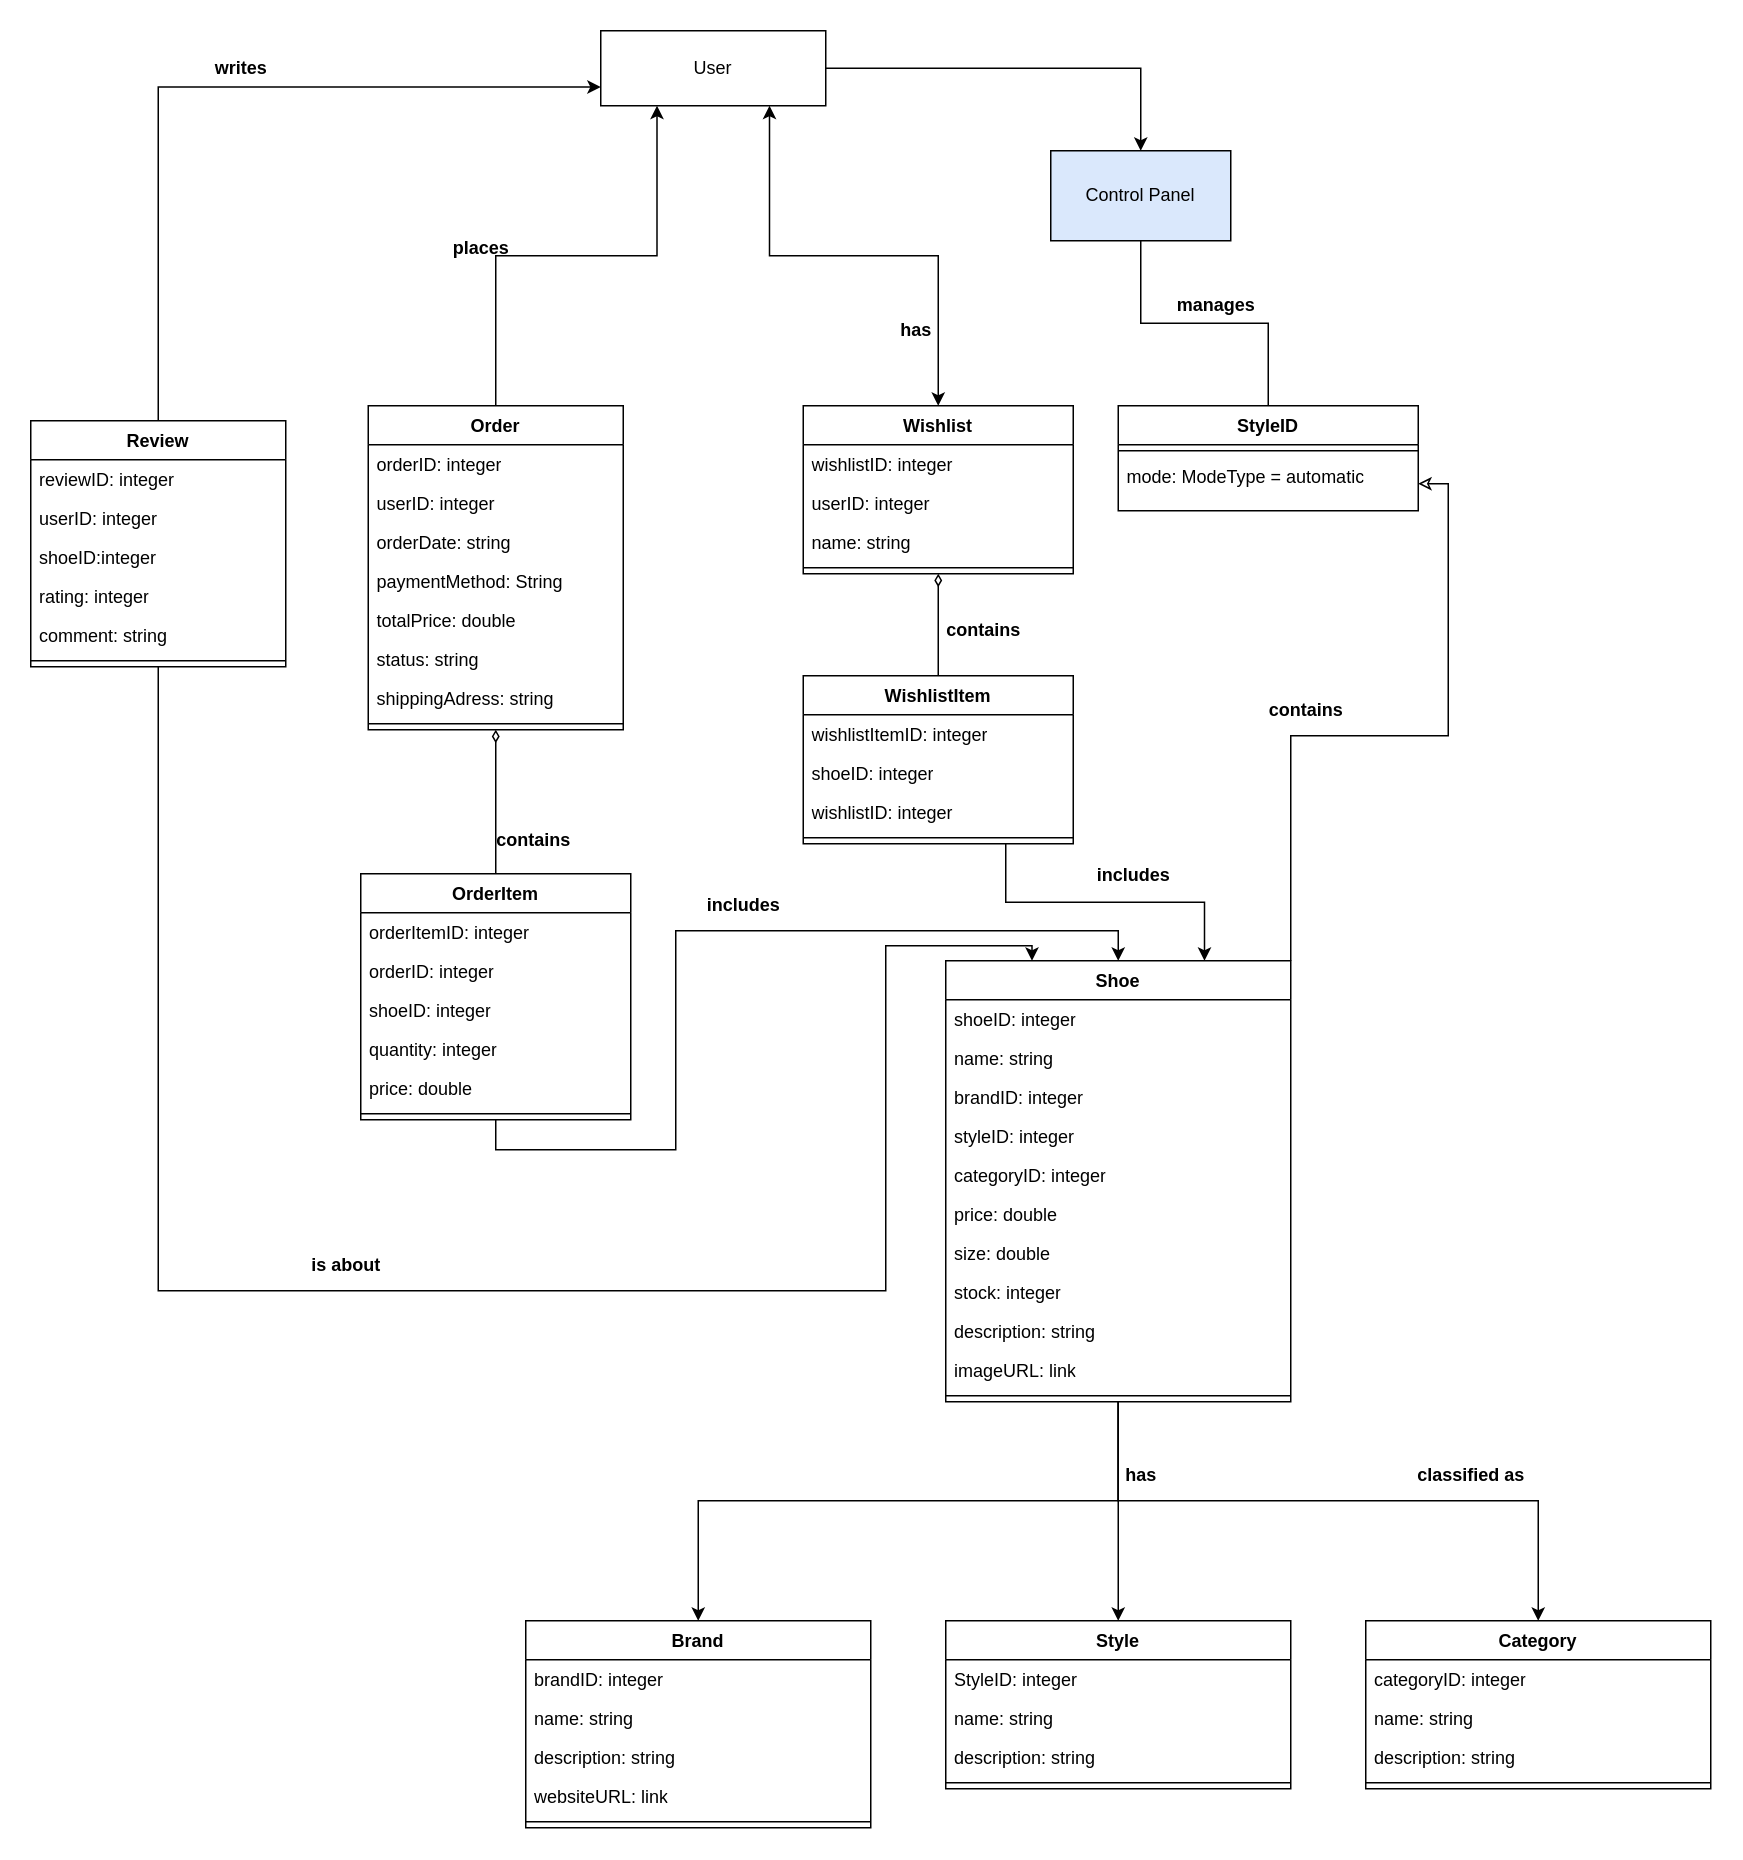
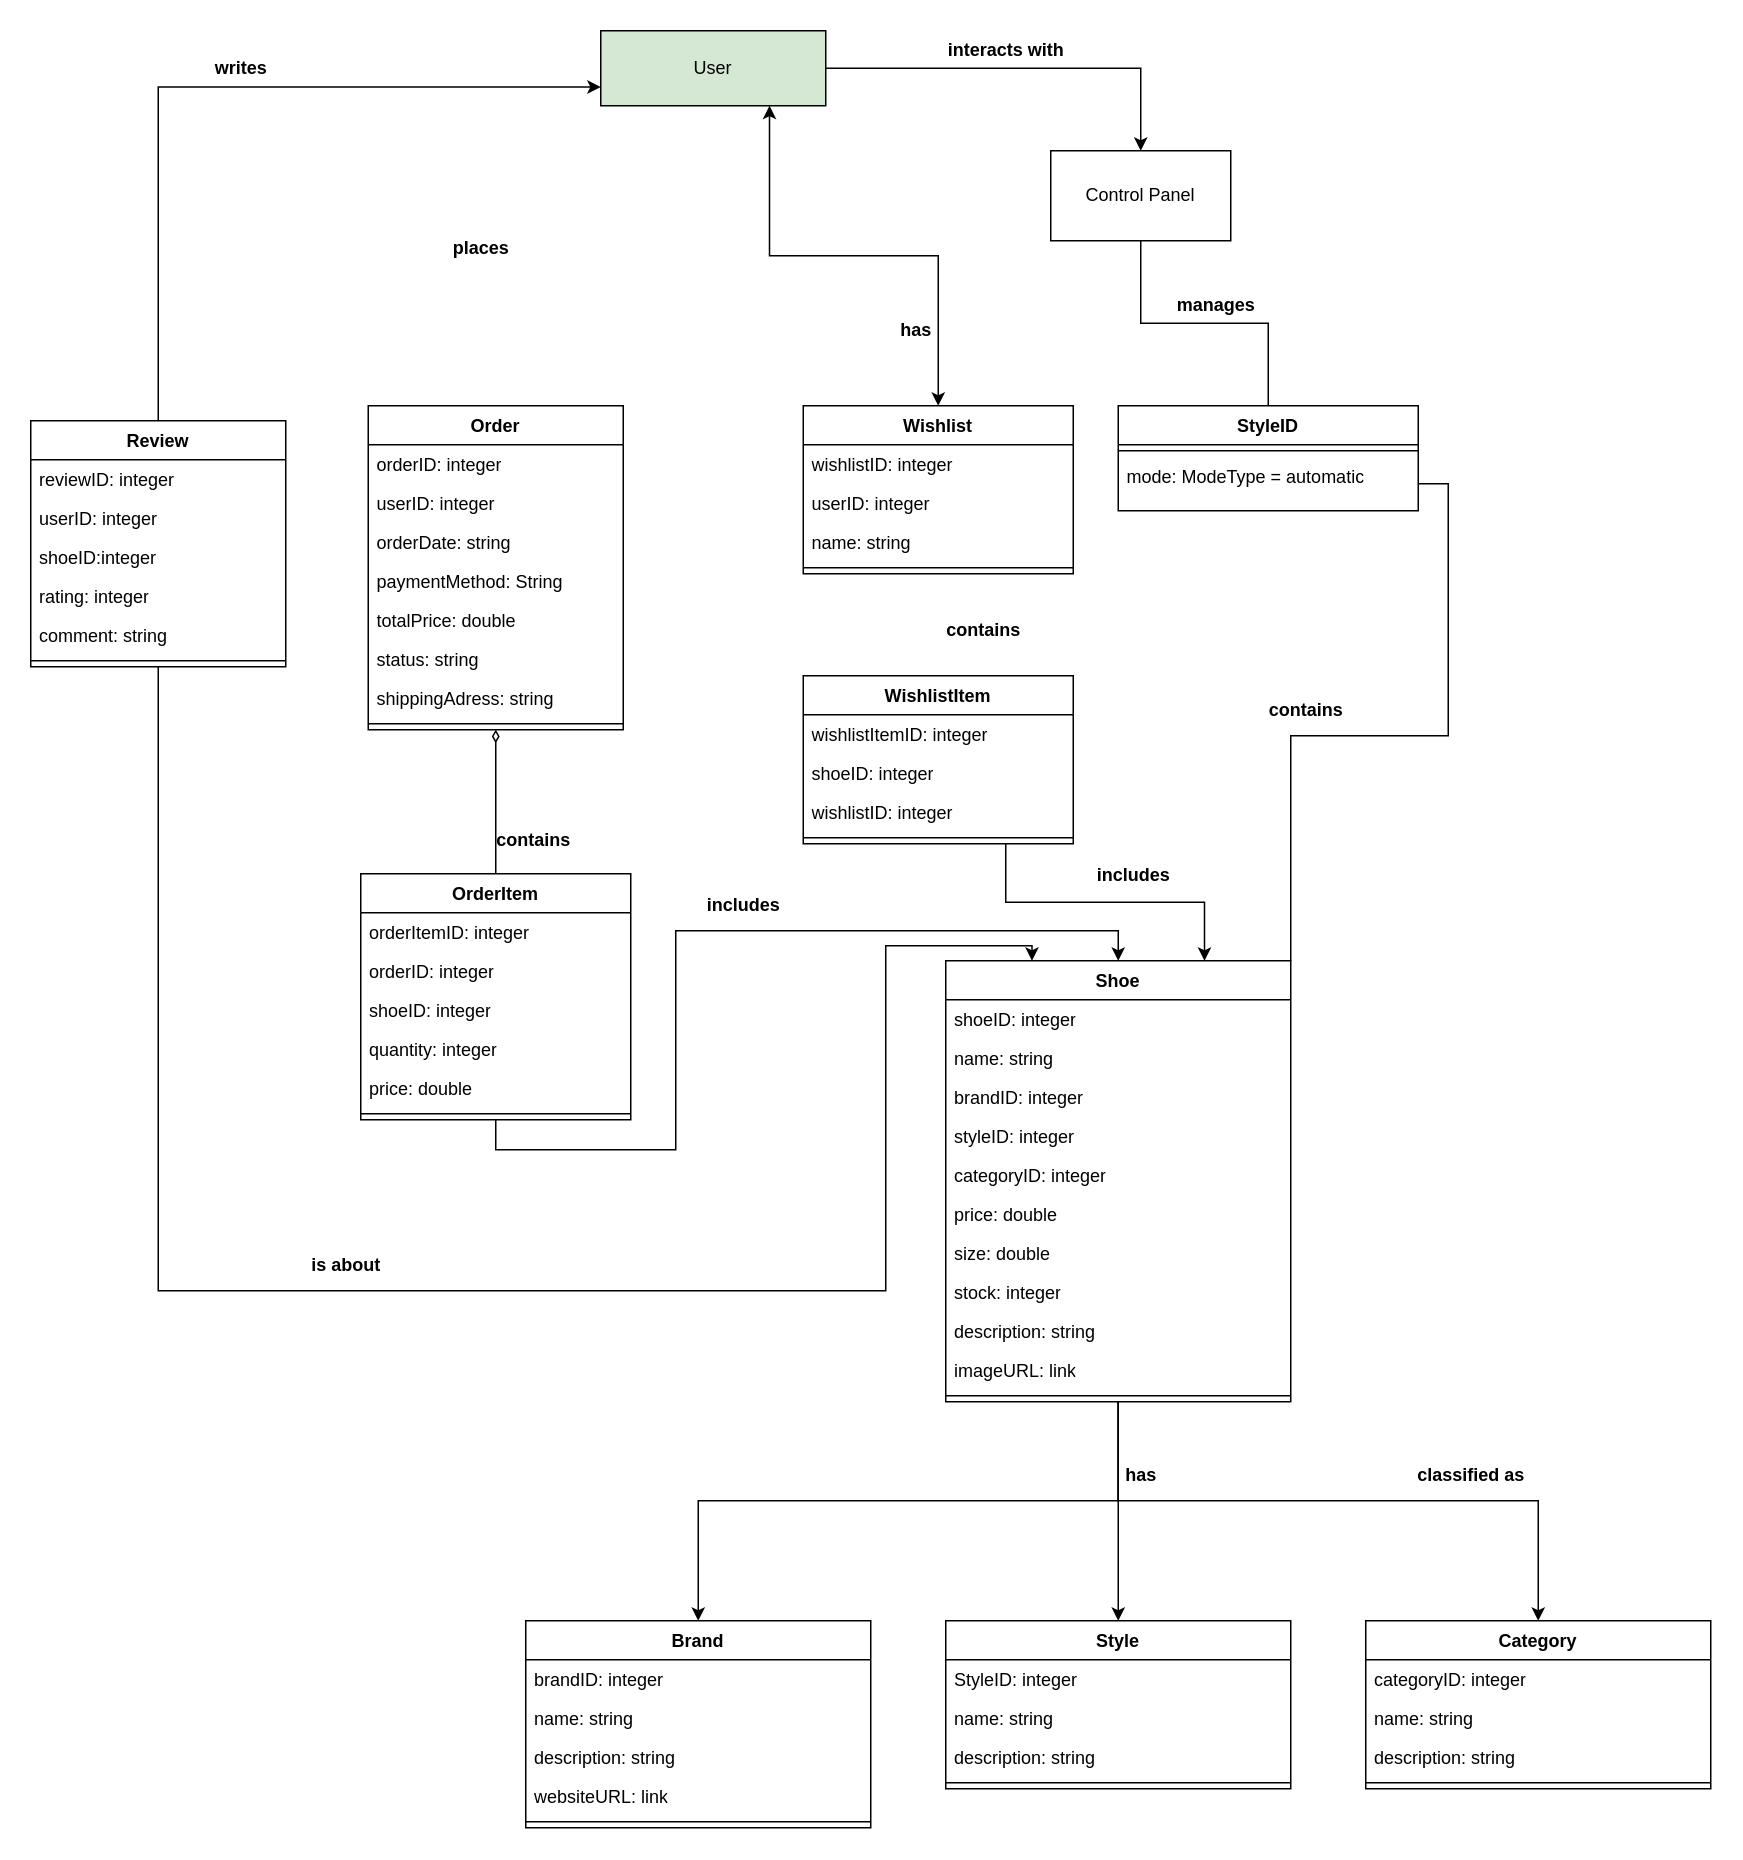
none -> (1006, 50)
(713, 68) -> (713, 68)
(1141, 196) -> (1141, 196)
(572, 256) -> none
(1430, 484) -> (1426, 484)
(938, 631) -> none
